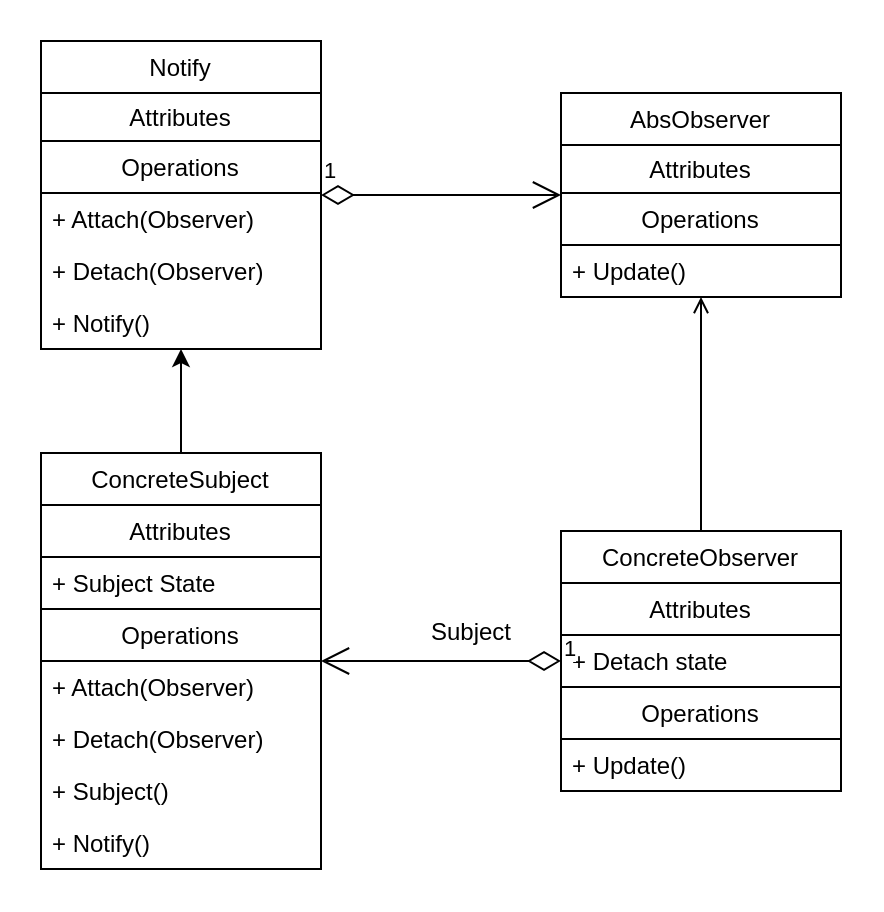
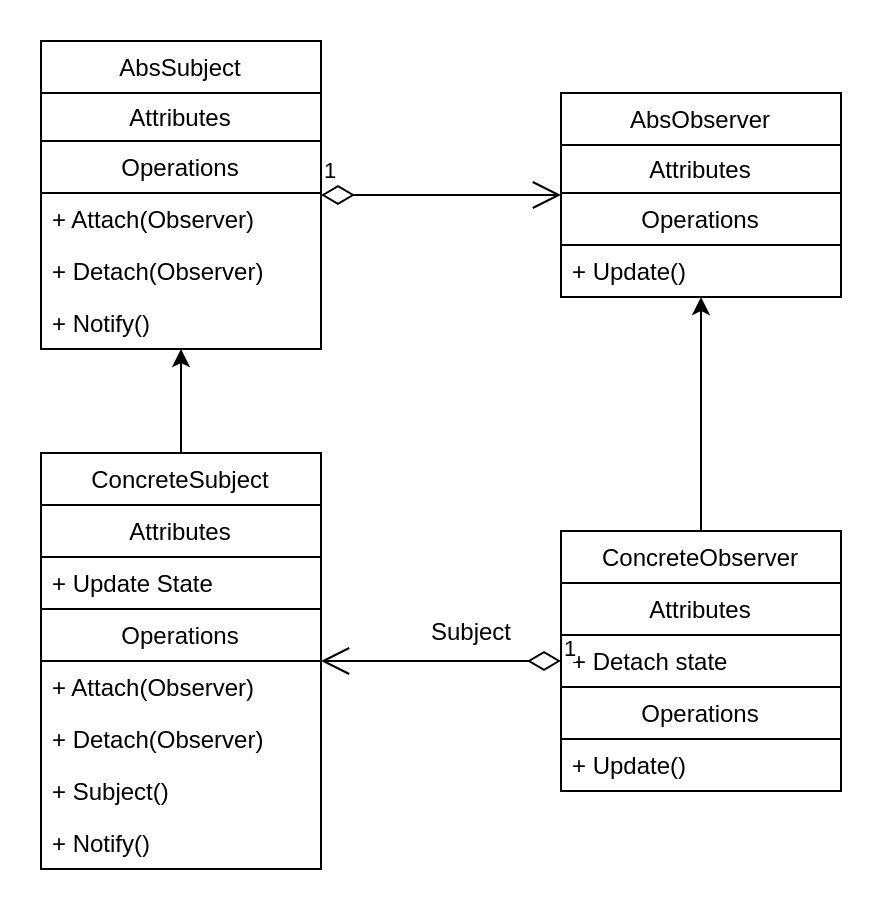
(180, 68) -> (180, 68)
(701, 308) -> (701, 312)
(147, 584) -> (140, 584)
